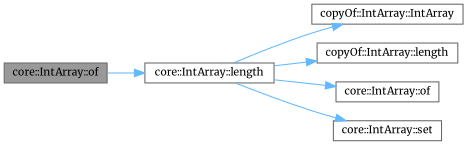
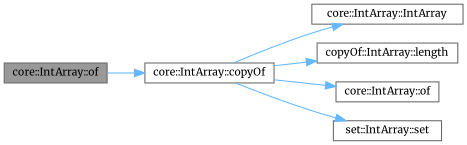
(387, 14) -> (387, 14)
(209, 73) -> (209, 73)
(387, 131) -> (387, 131)
